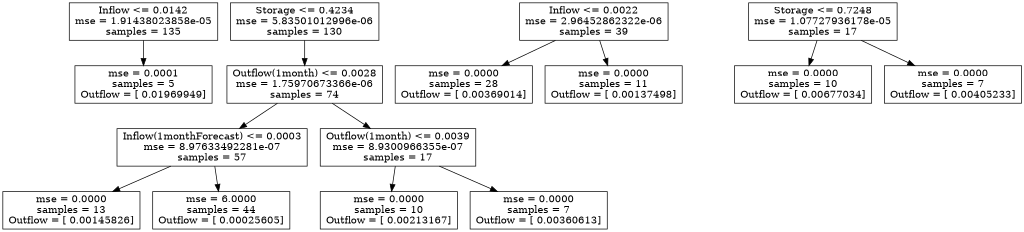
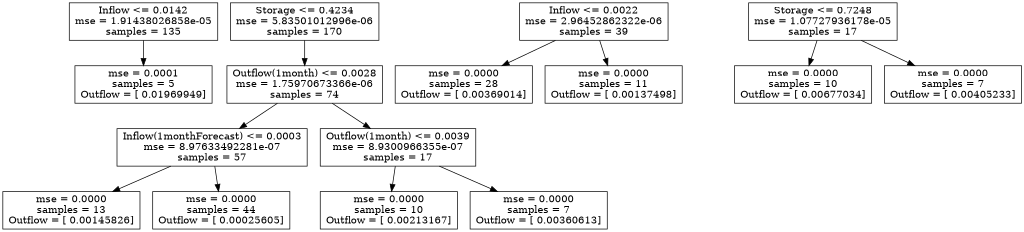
(144, 22) -> (144, 22)
(305, 22) -> (305, 22)
(221, 210) -> (221, 210)
